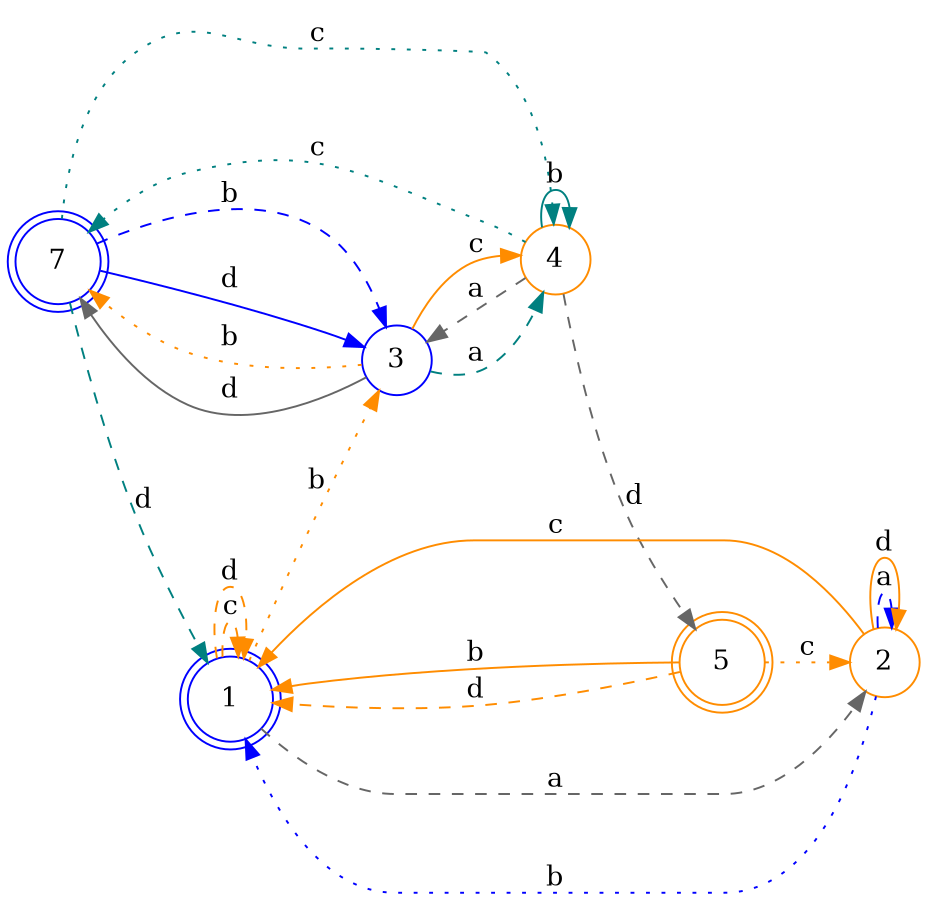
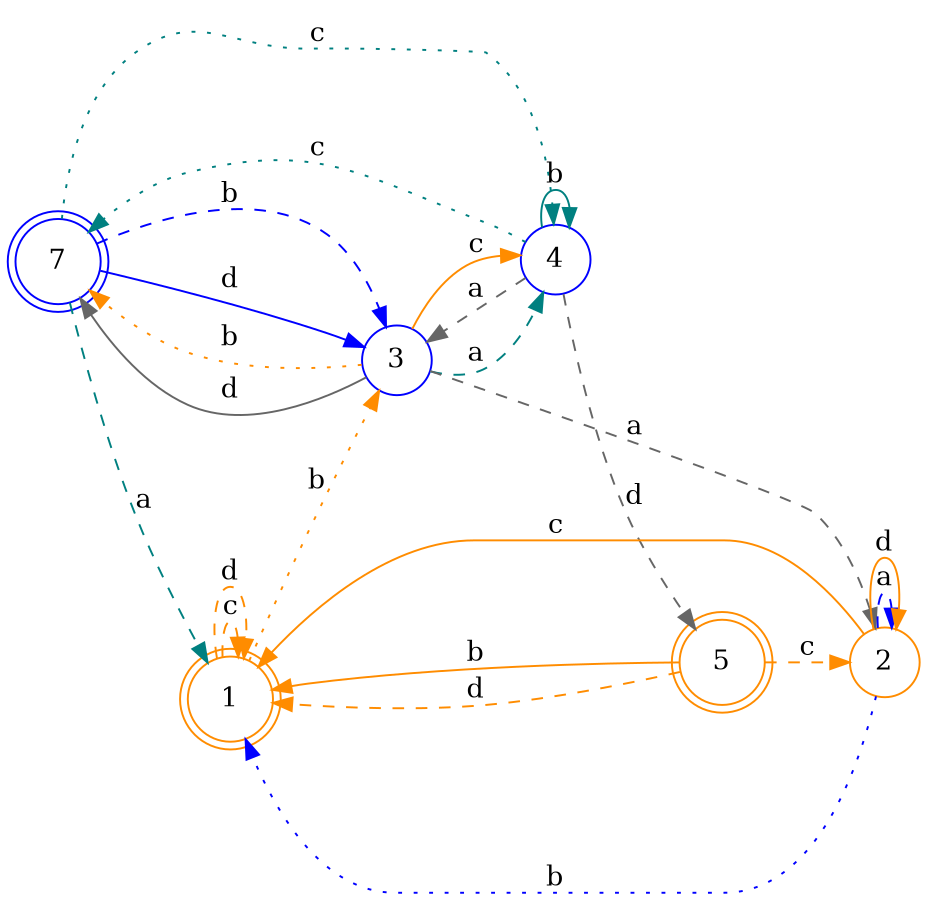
(556, 260) -> (556, 260)
(144, 501) -> (144, 501)
(797, 662) -> (797, 662)
(230, 699) -> (230, 699)
(564, 794) -> (677, 458)
